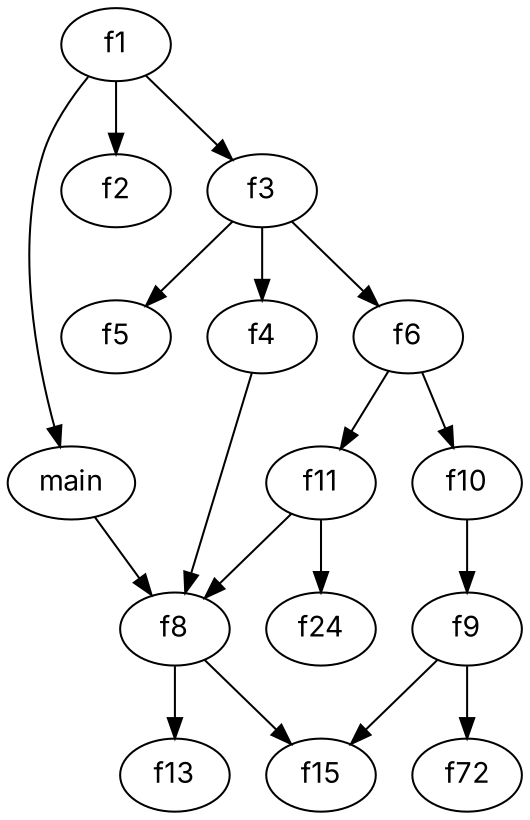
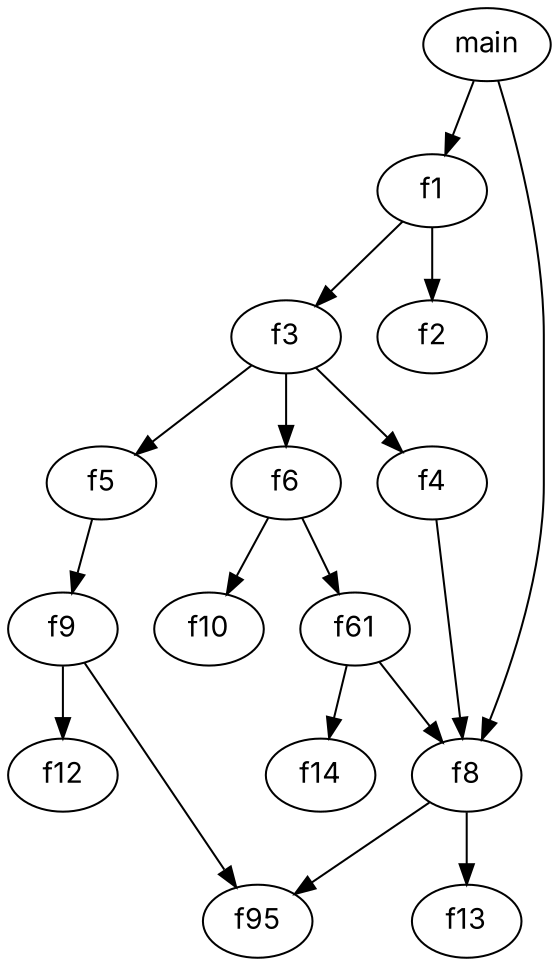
(30, 246) -> (463, 108)
(321, 483) -> (355, 629)
(467, 546) -> (85, 546)
(321, 629) -> (321, 775)
(321, 775) -> (258, 921)
(467, 775) -> (63, 775)
